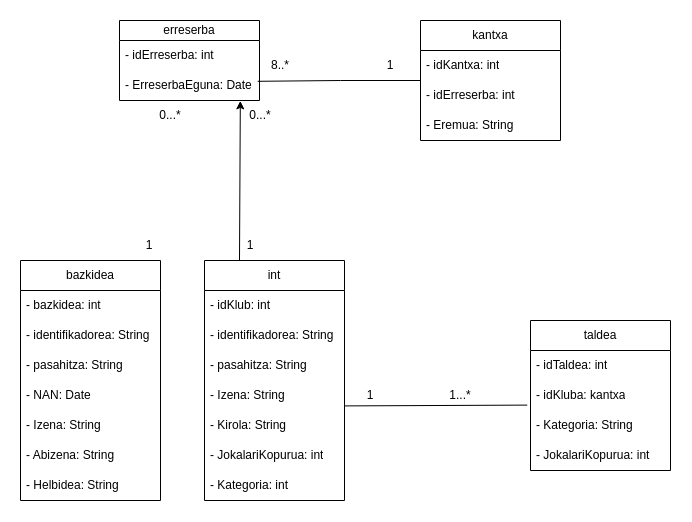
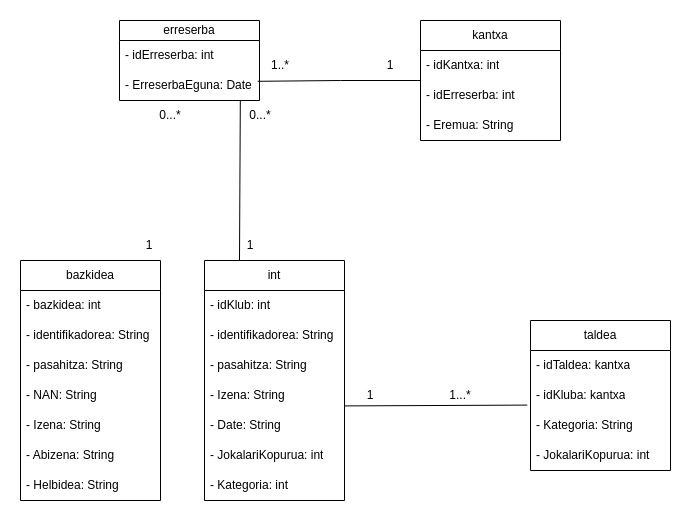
(281, 66) -> (281, 66)
(240, 109) -> (240, 106)
(578, 366) -> (589, 366)
(59, 396) -> (64, 396)
(255, 426) -> (251, 426)
